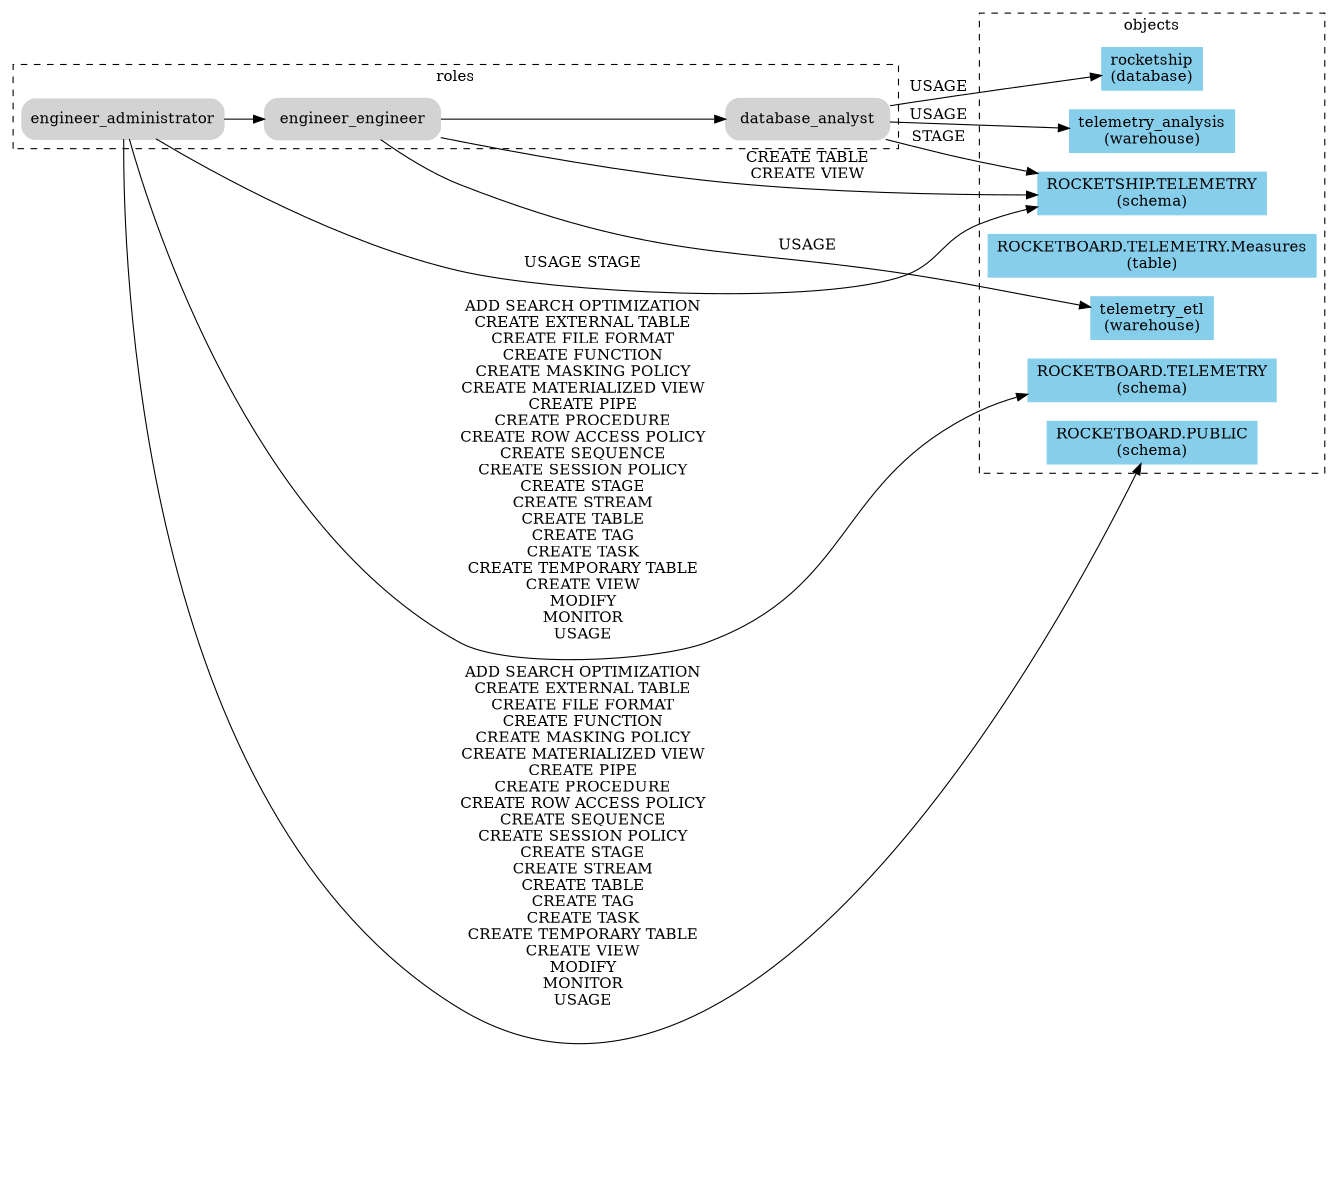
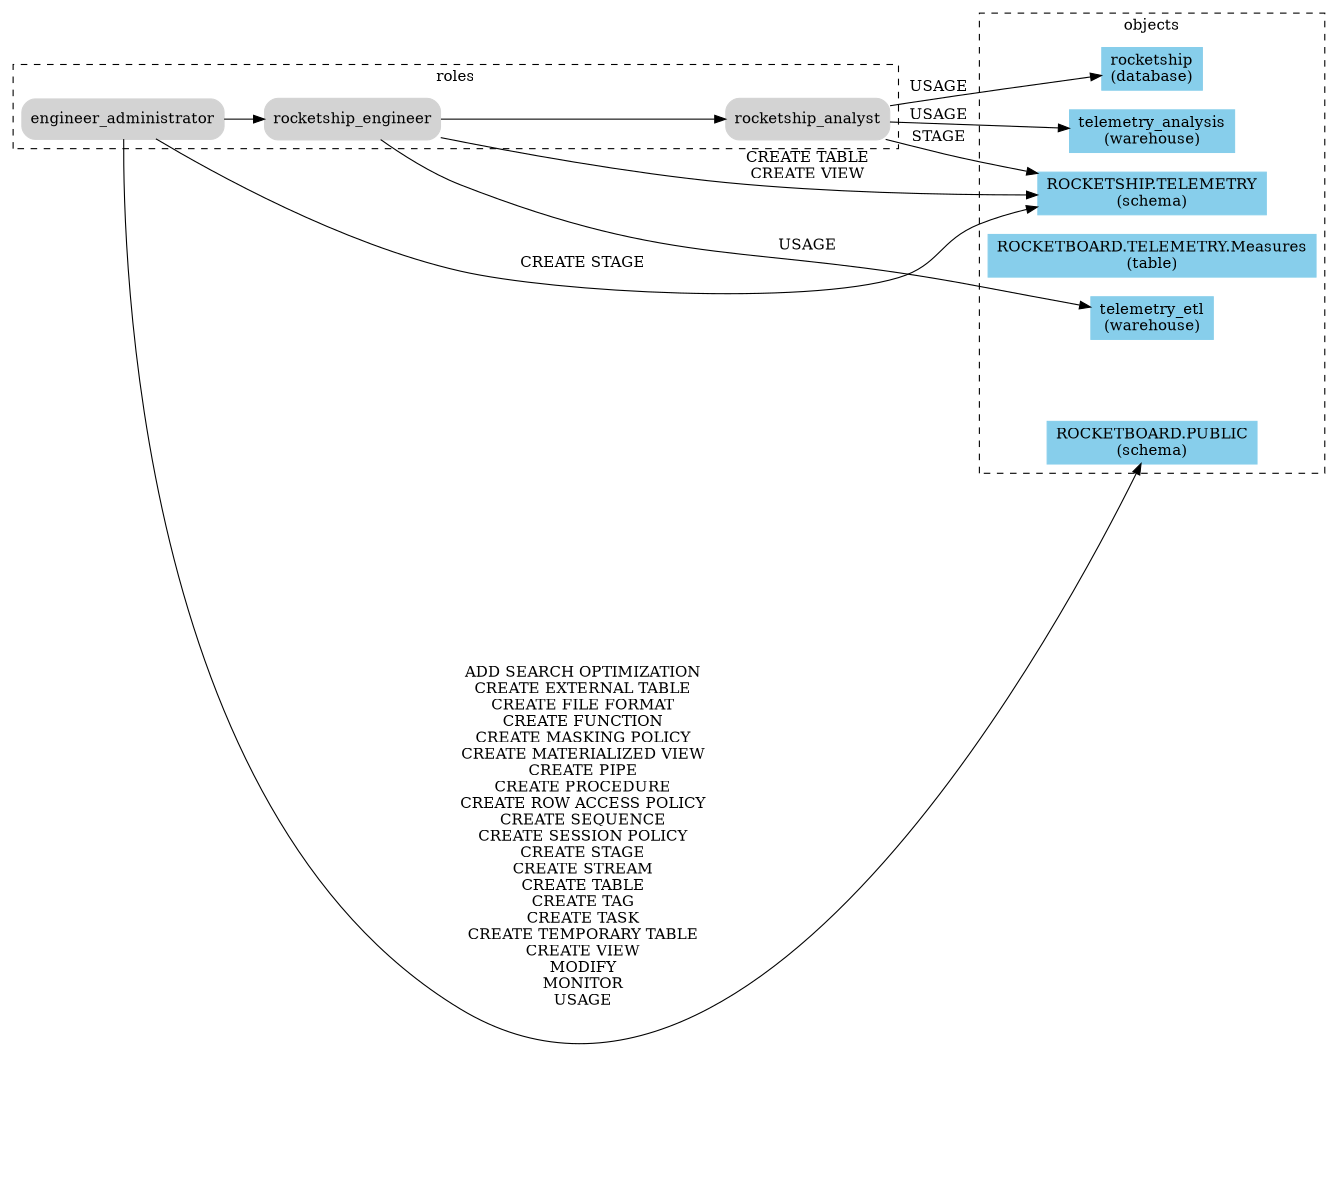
(353, 119) -> (353, 119)
(808, 119) -> (808, 119)
(583, 263) -> (583, 263)
(1152, 380) -> none
